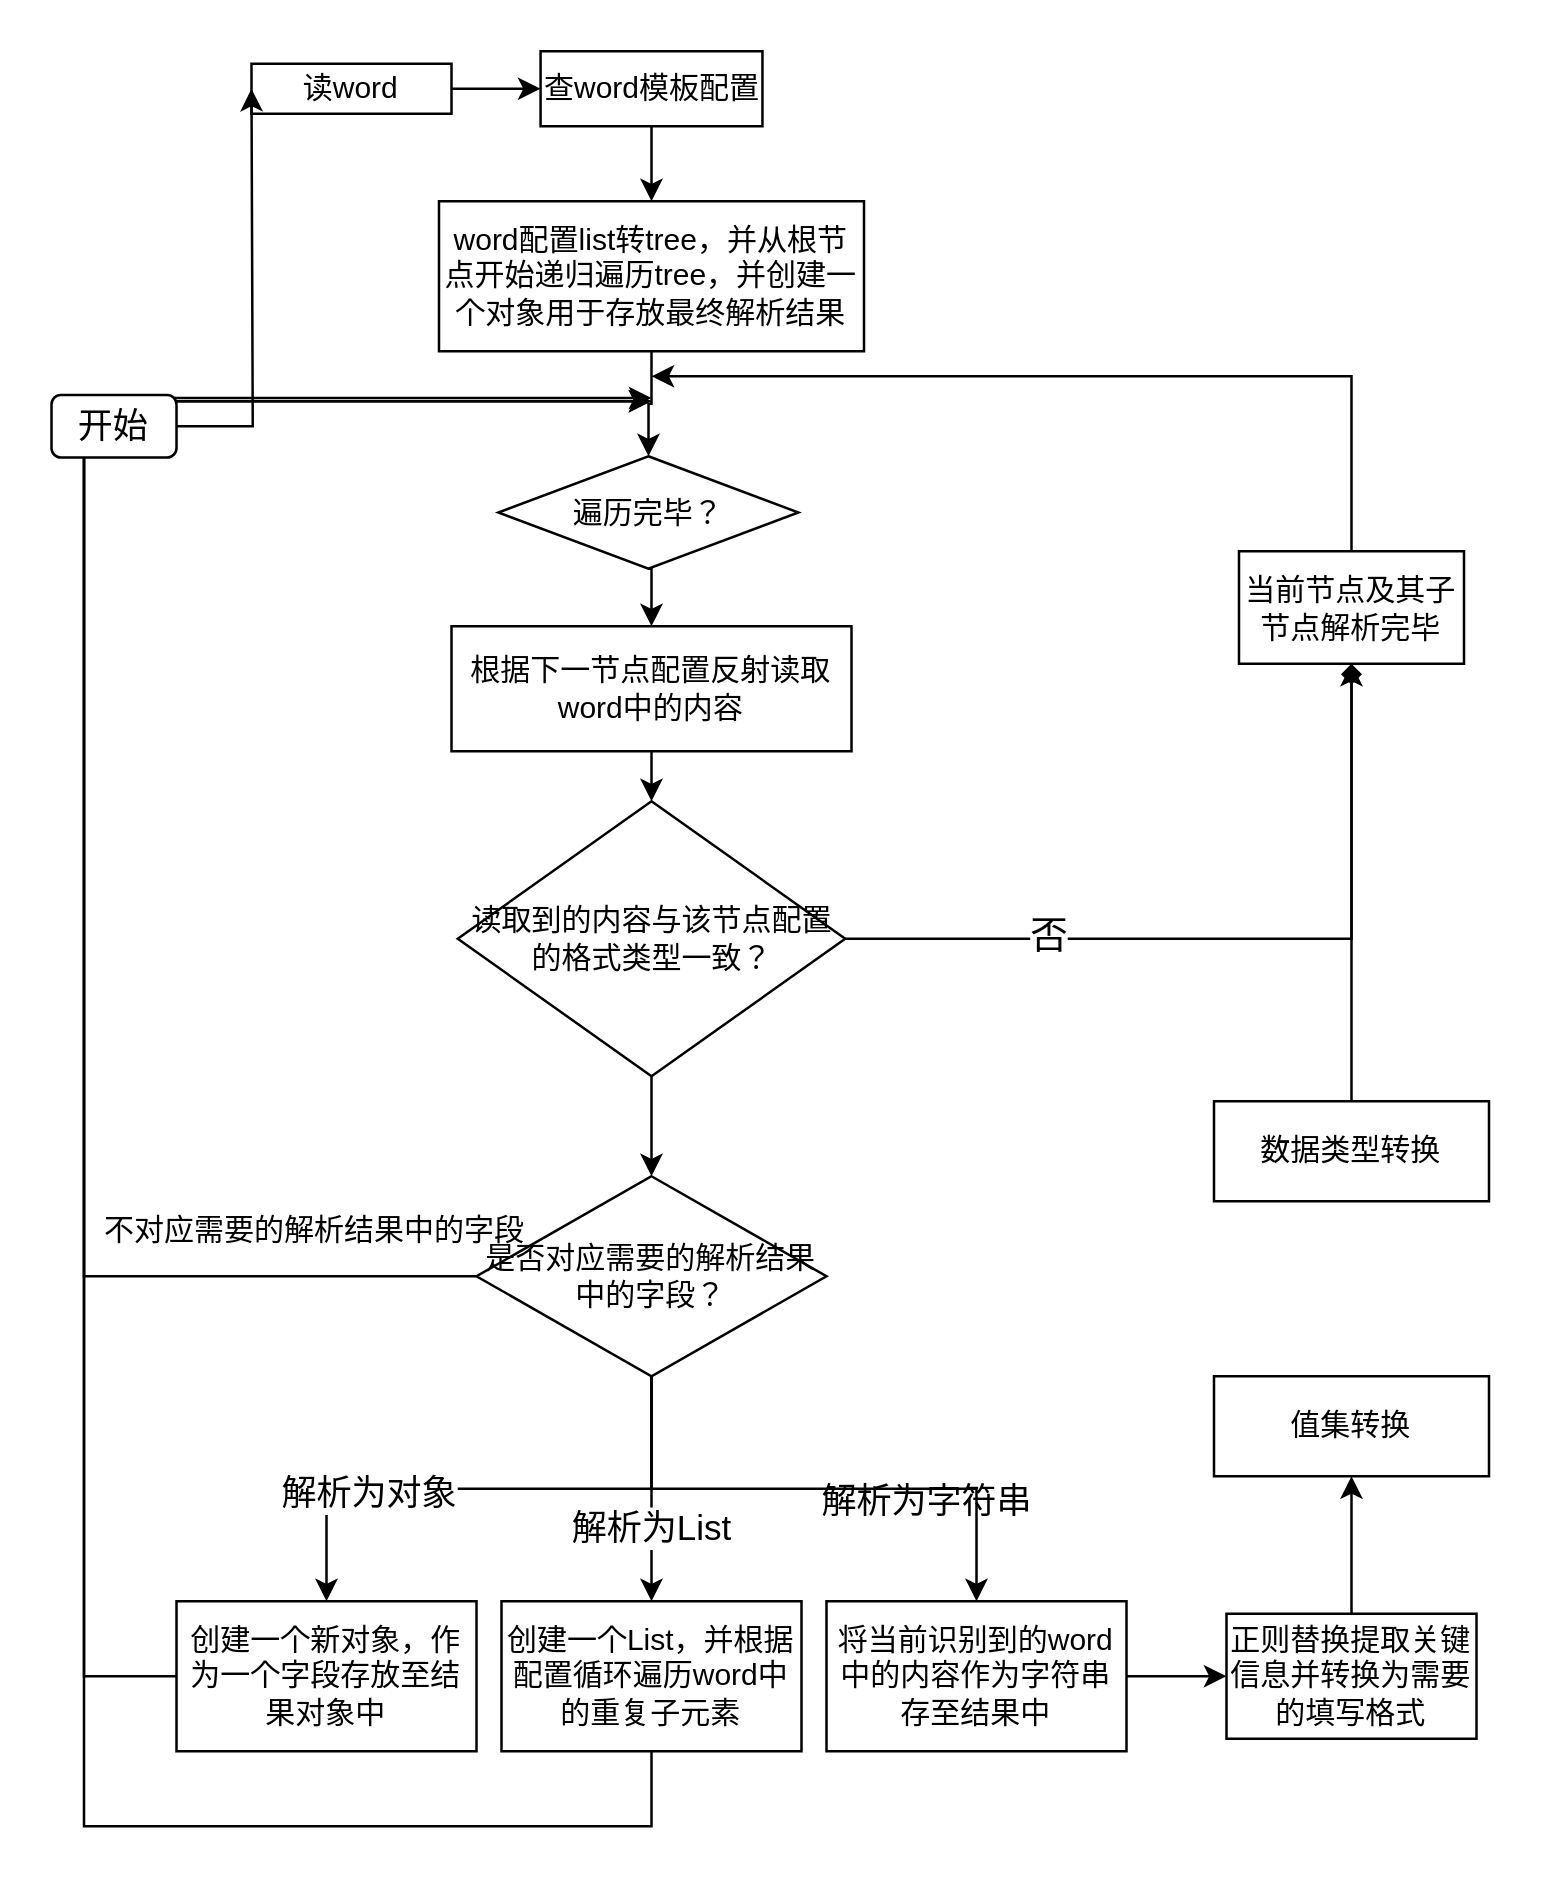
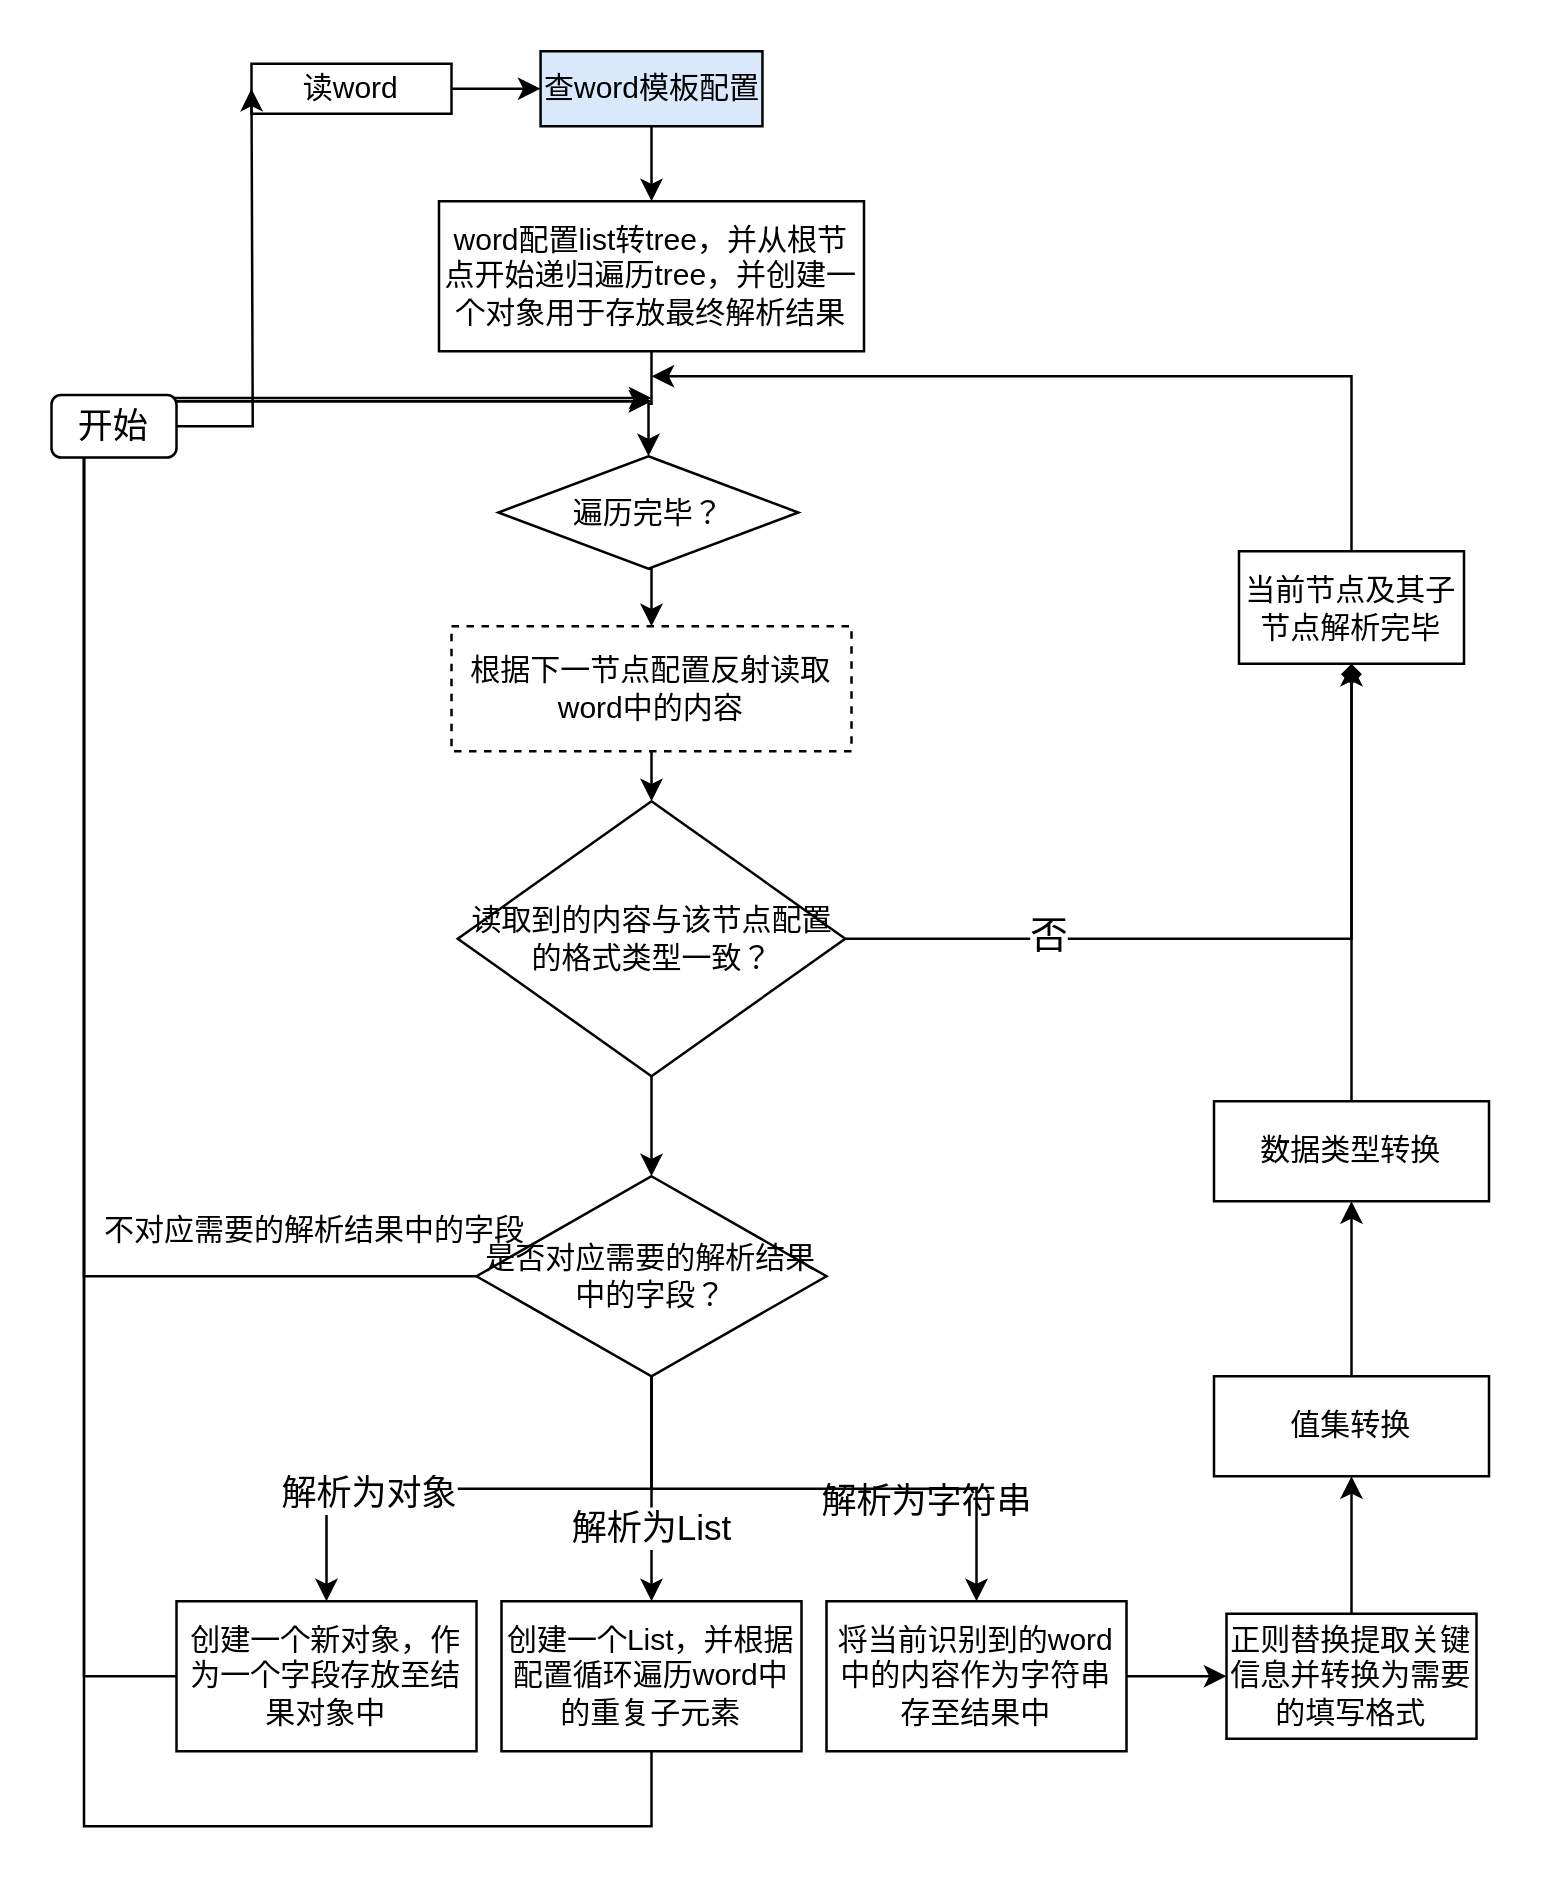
(651, 89) -> (651, 89)
(651, 689) -> (651, 689)
none -> (1351, 1297)
